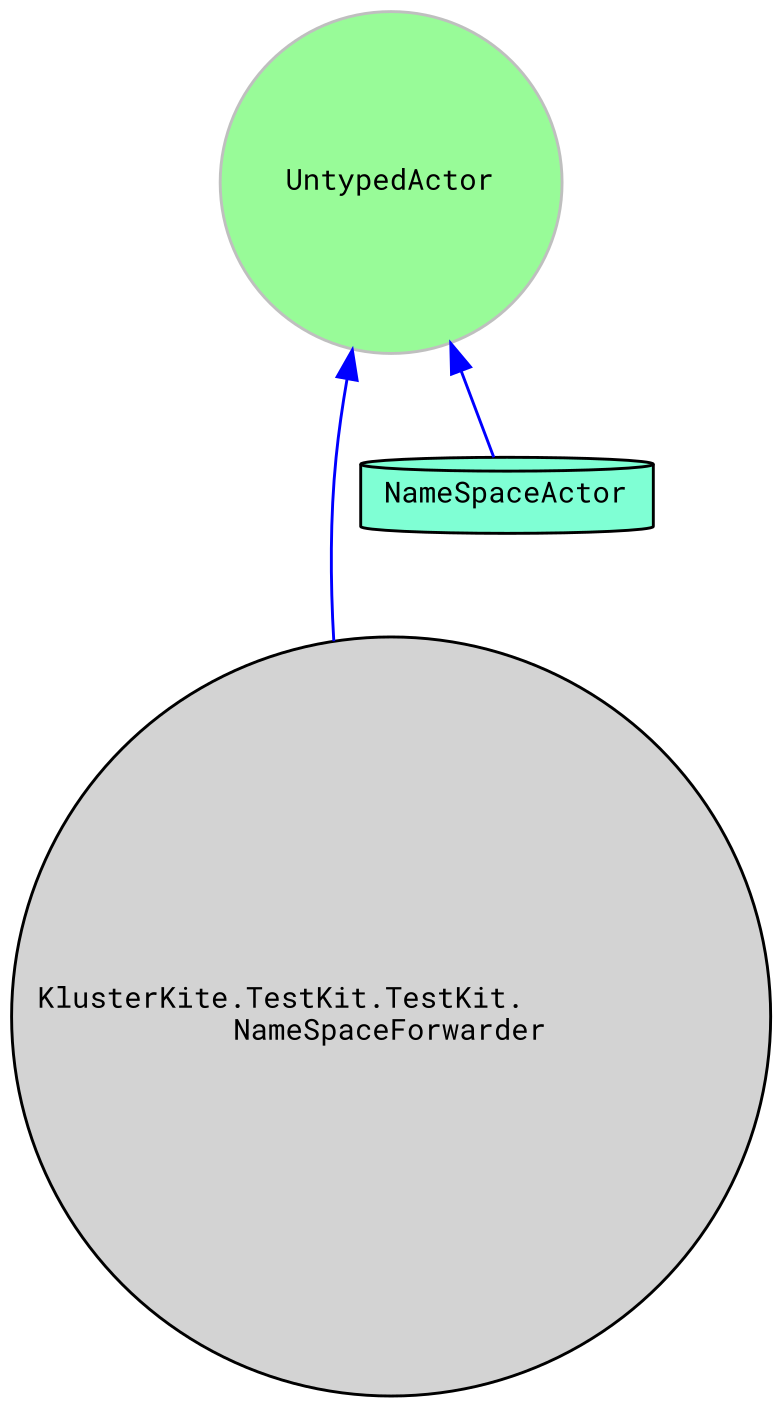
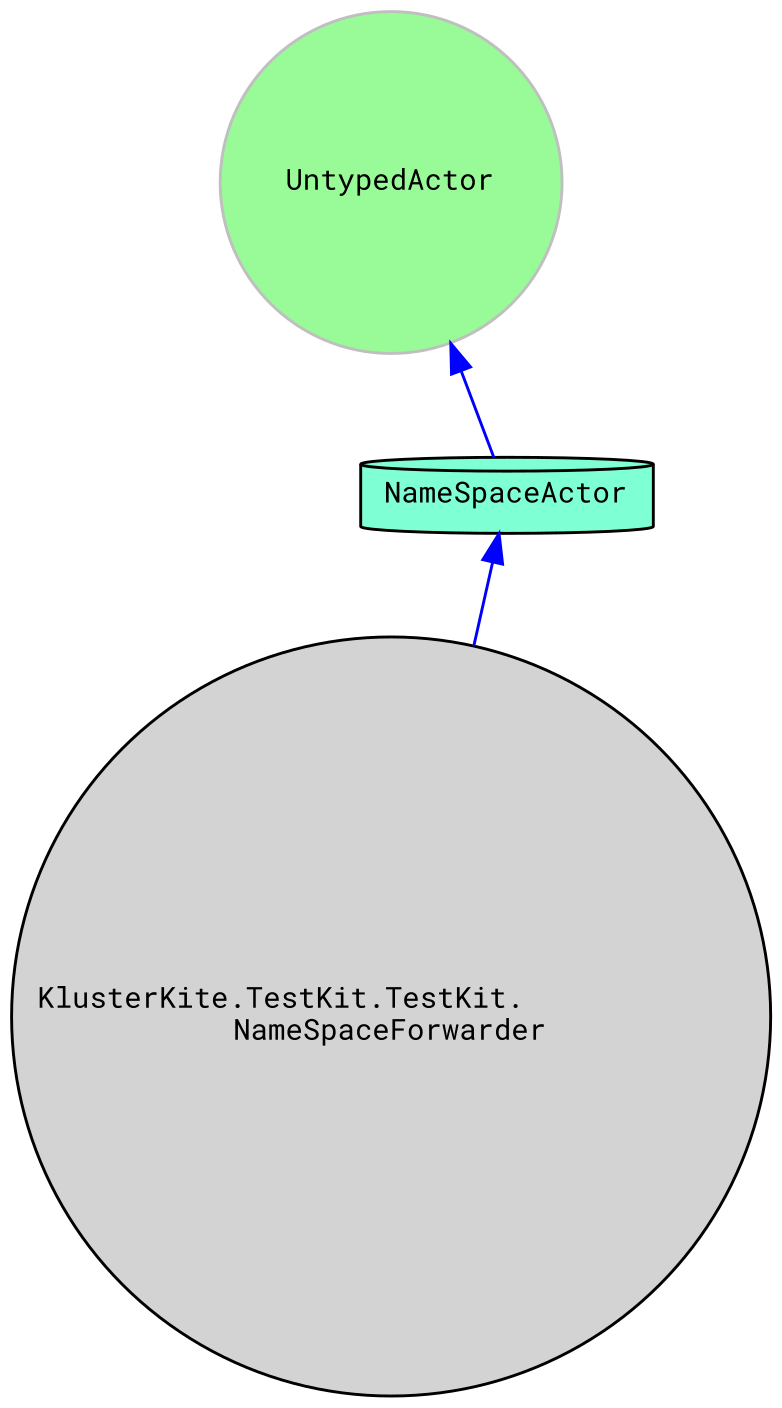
(332, 510) -> (483, 604)
